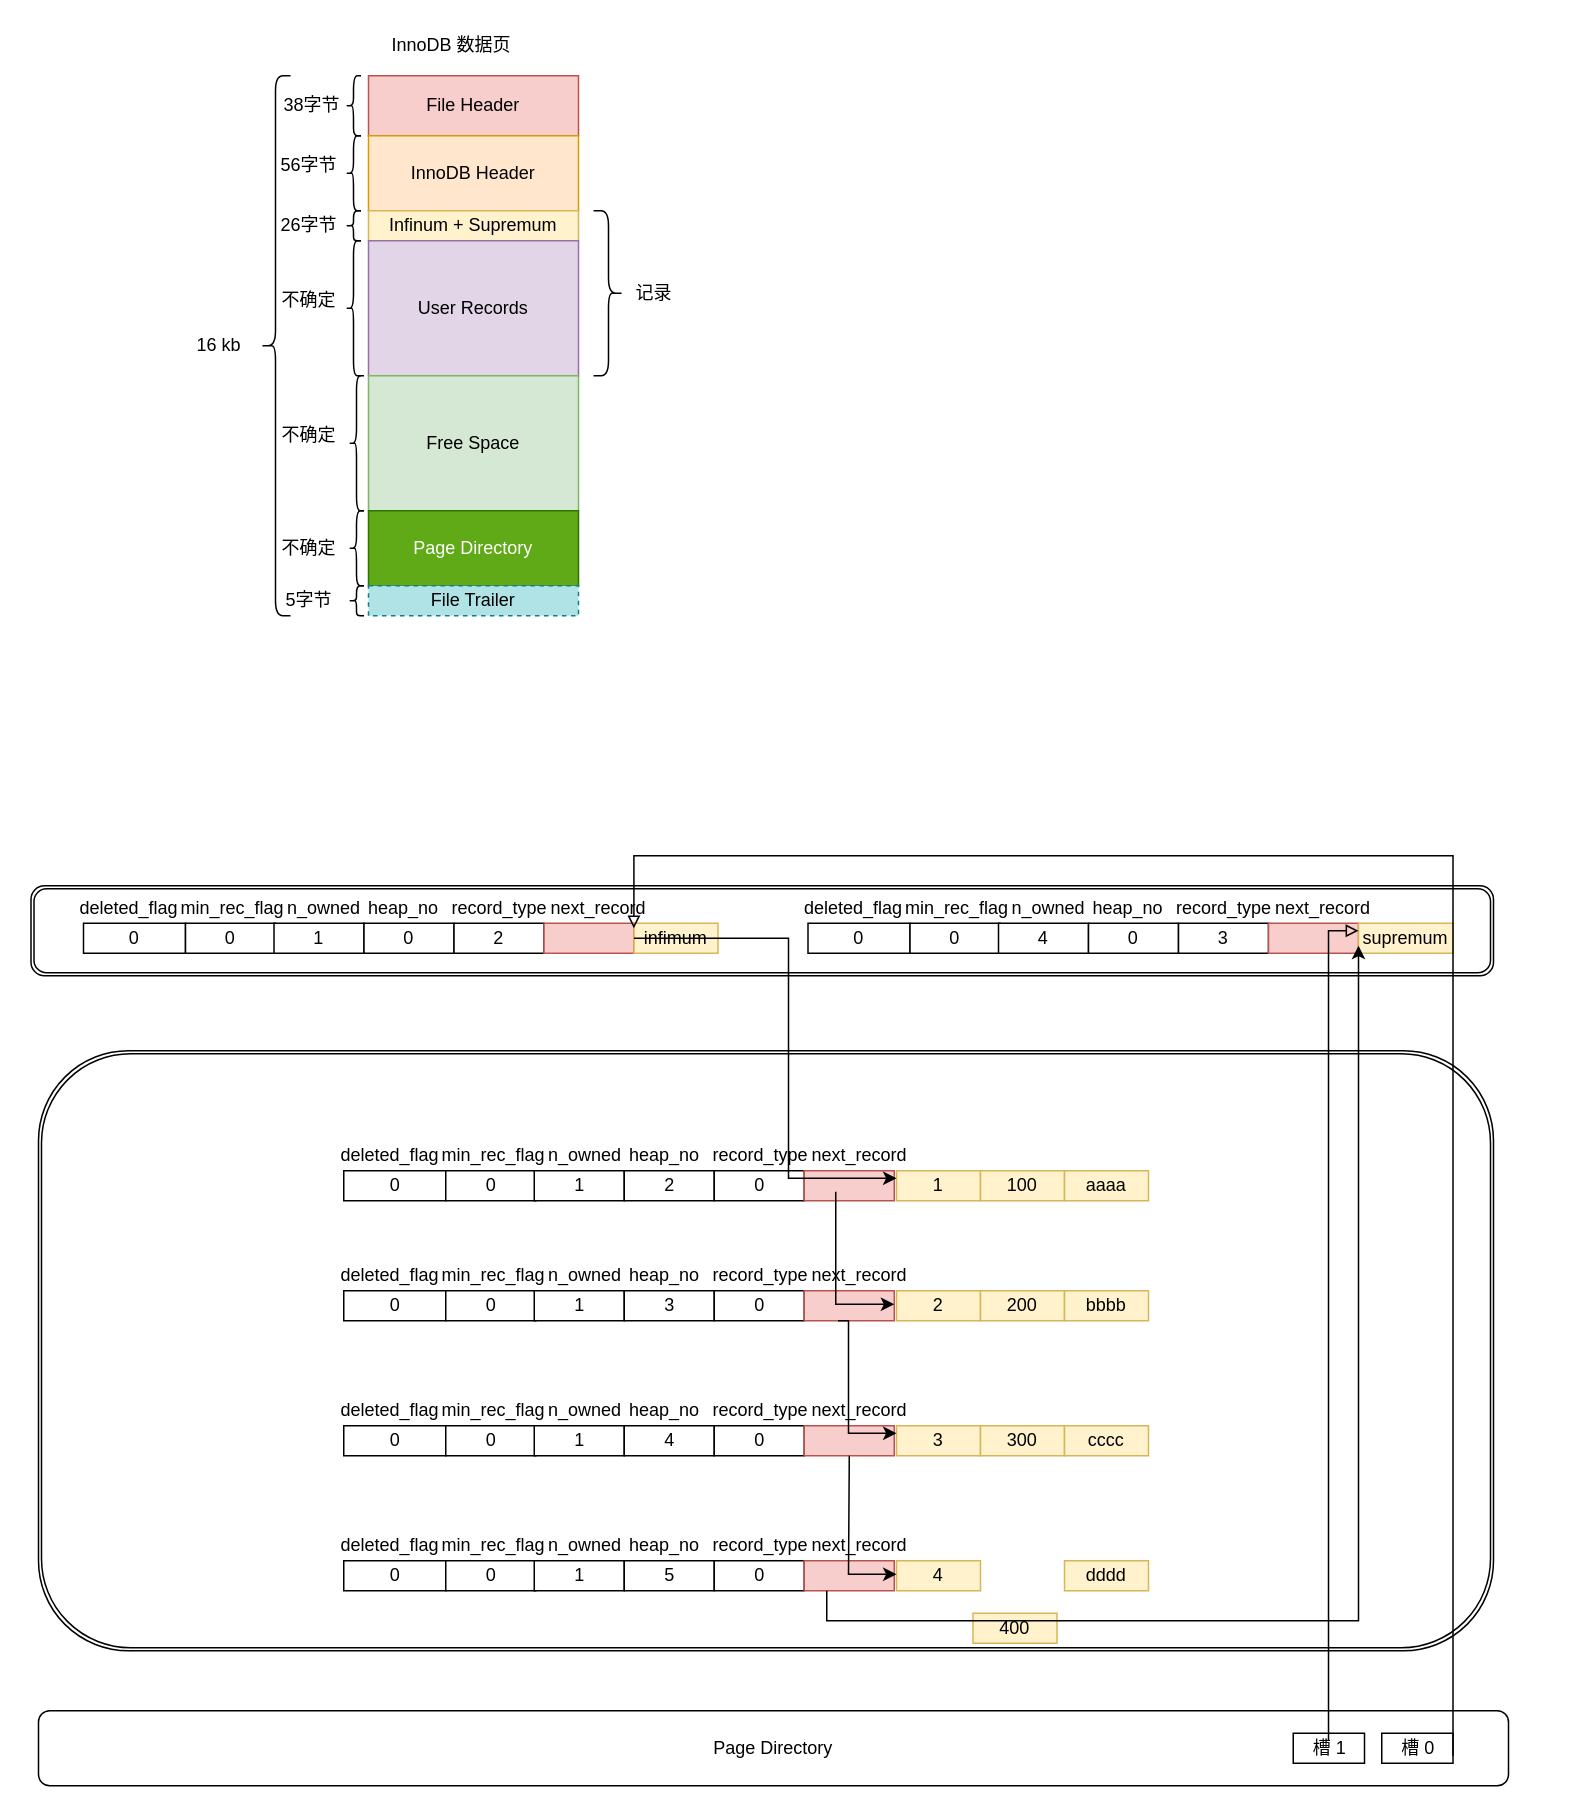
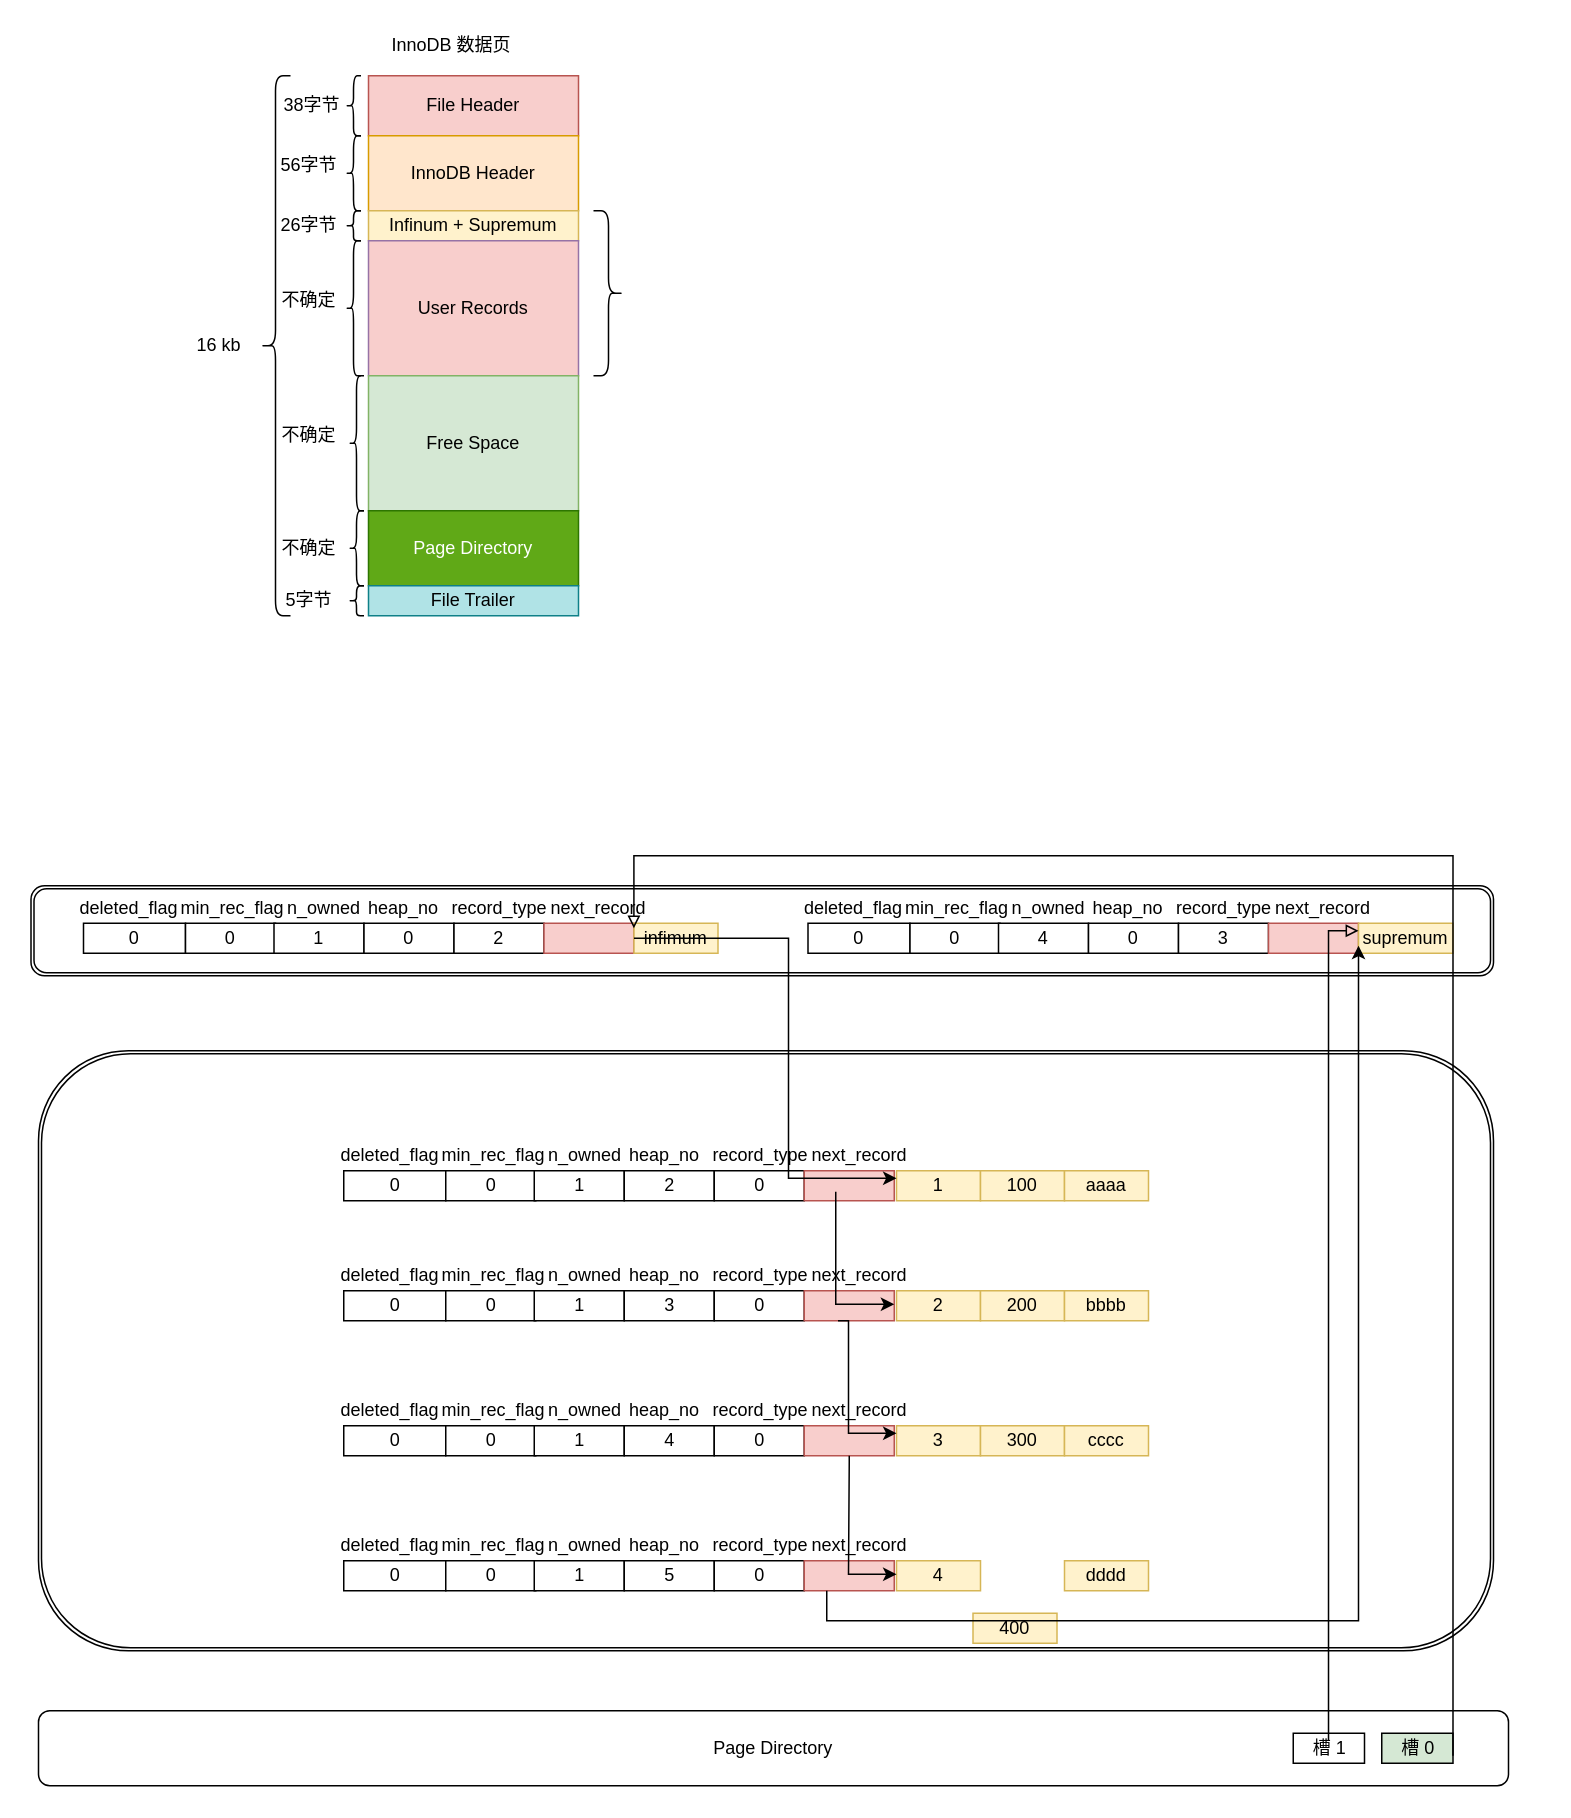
(653, 293) -> none
(473, 308) -> (473, 308)
(473, 601) -> (473, 601)
(1417, 1748) -> (1417, 1748)
